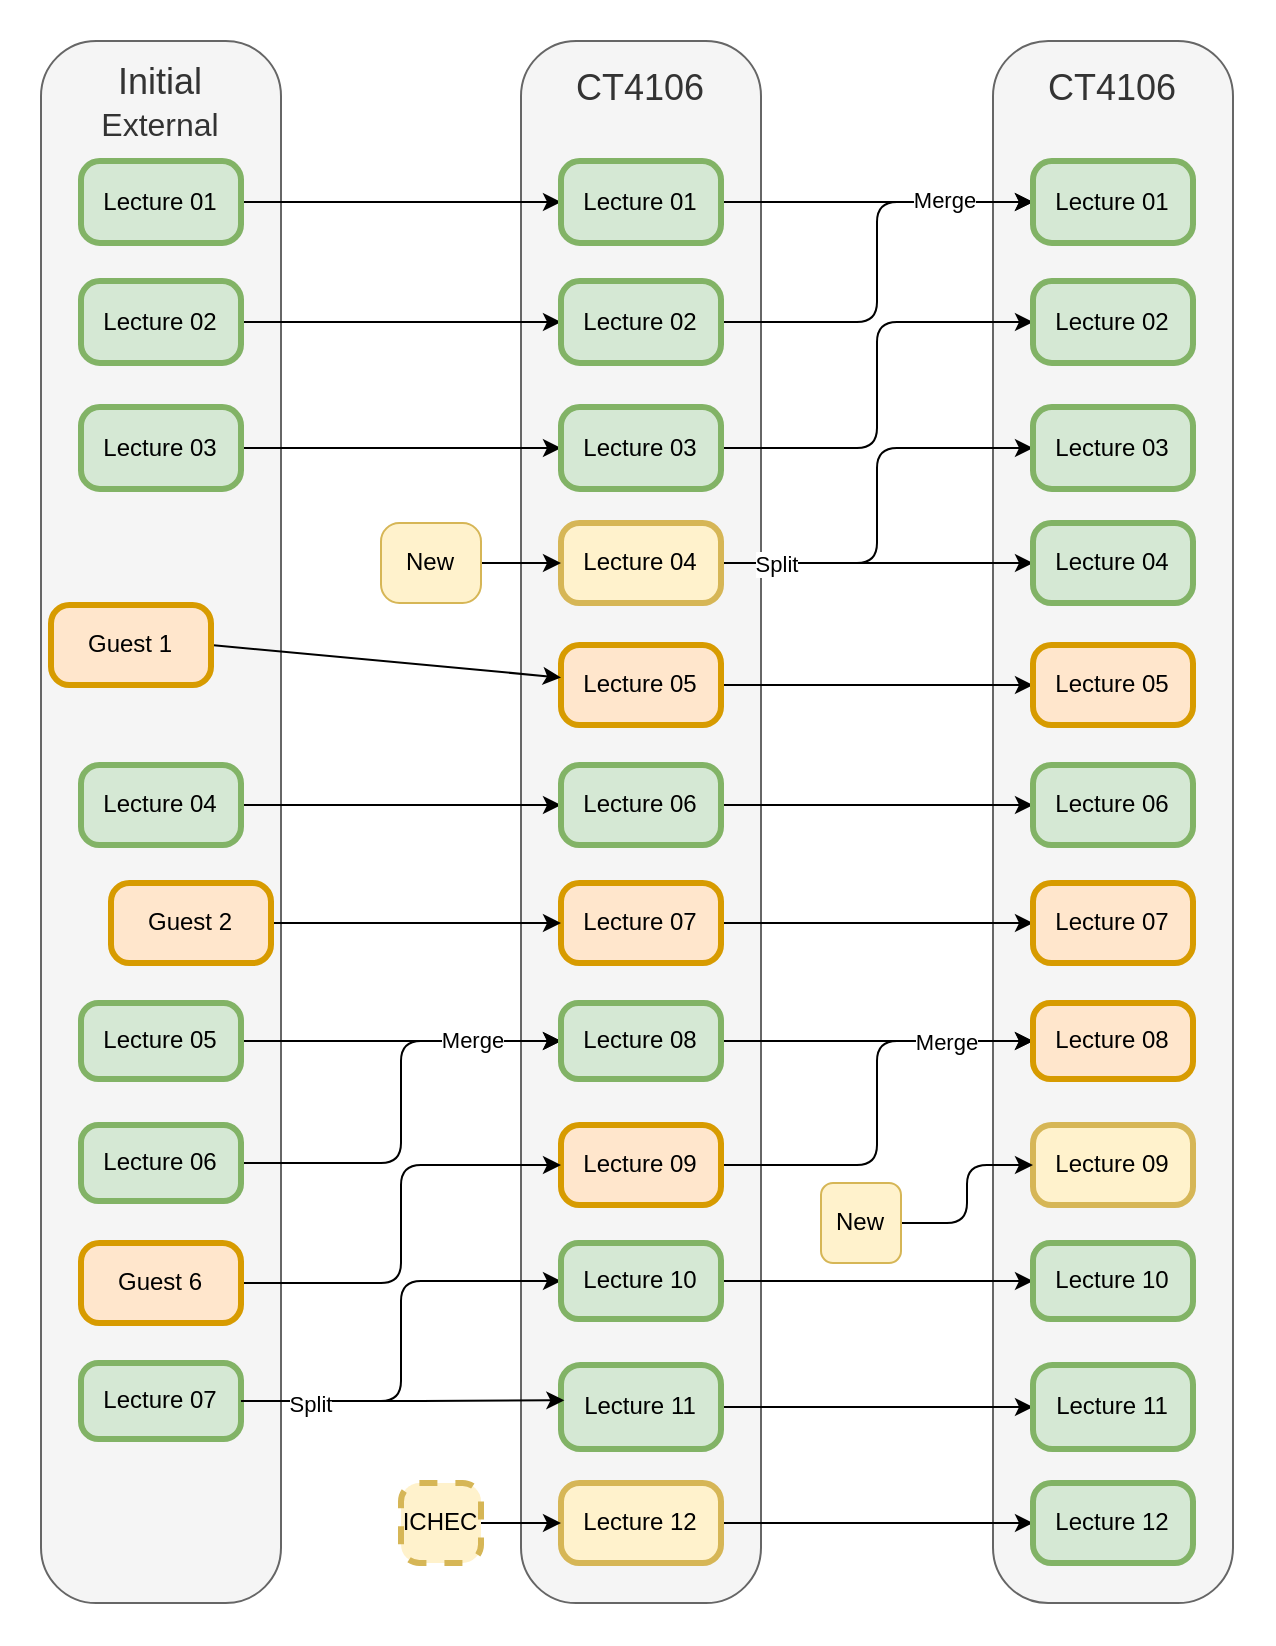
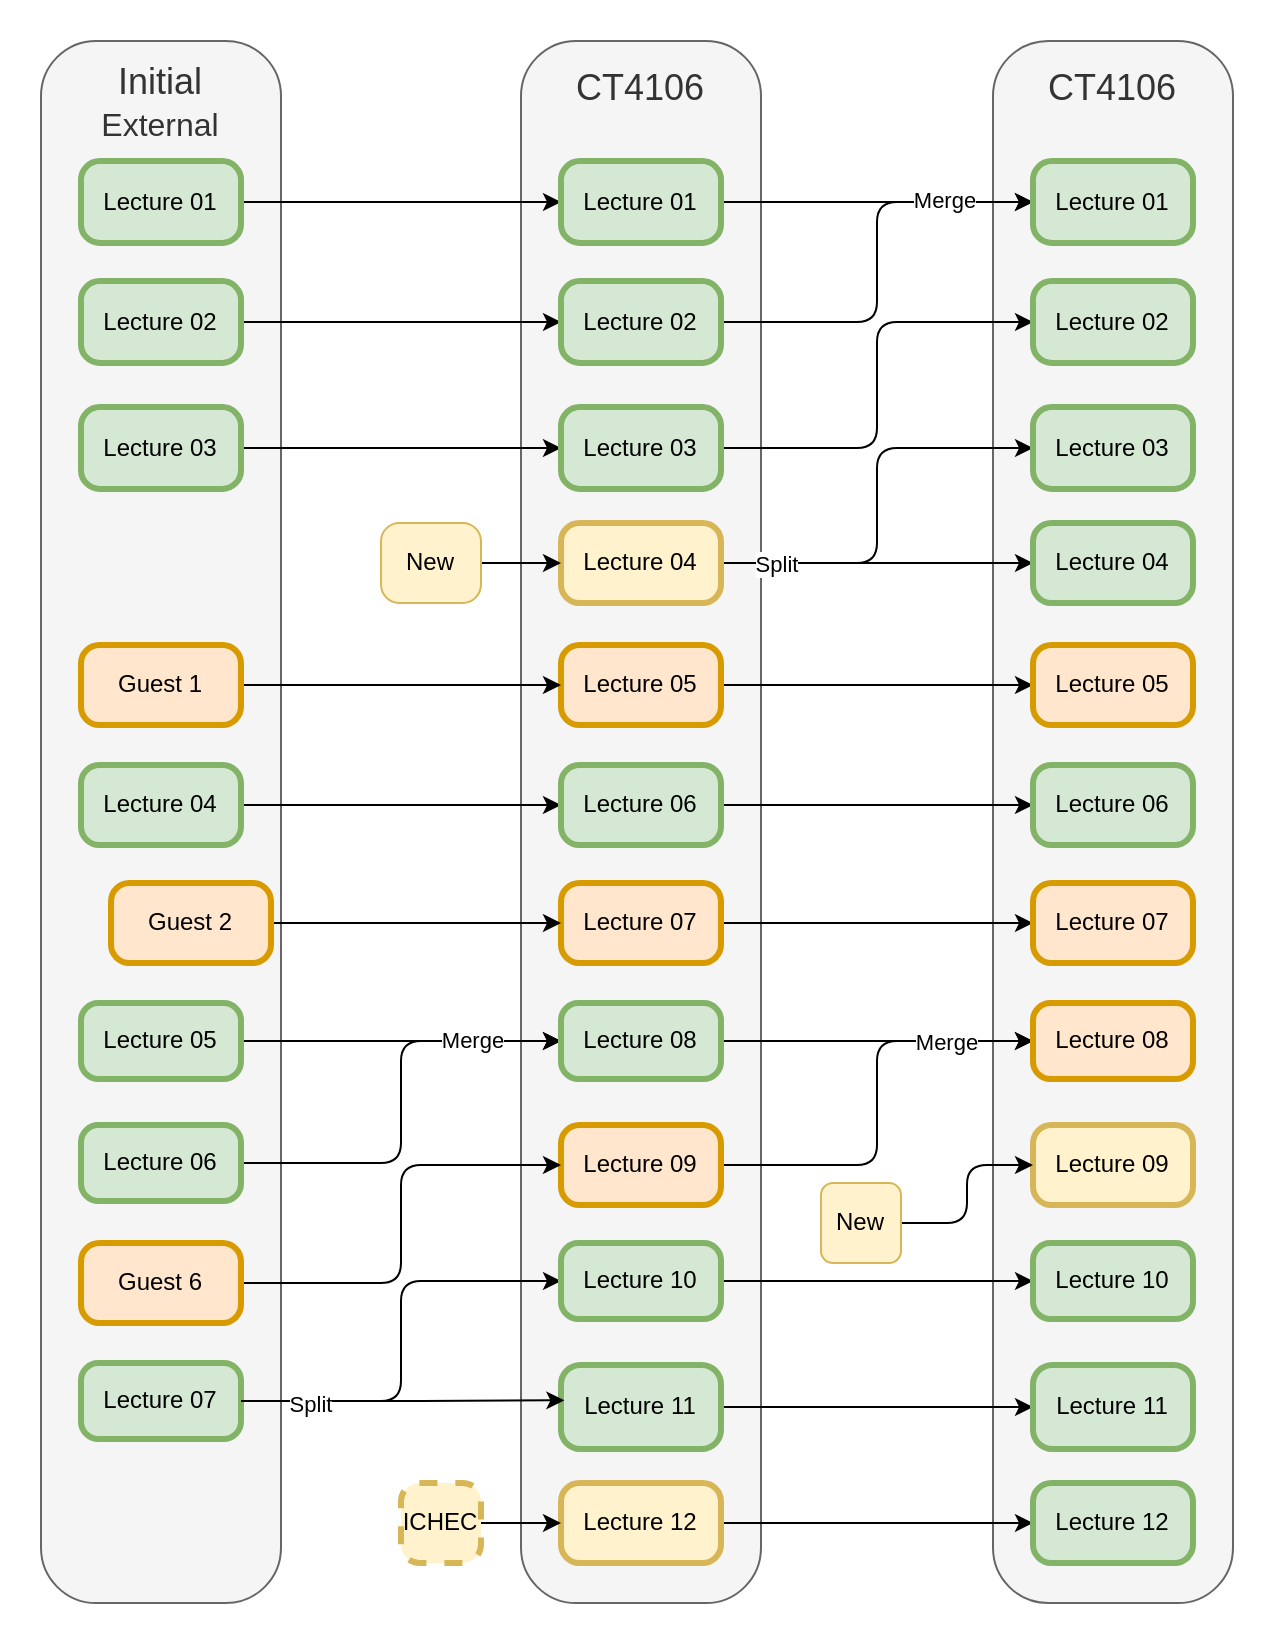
(131, 645) -> (161, 685)
